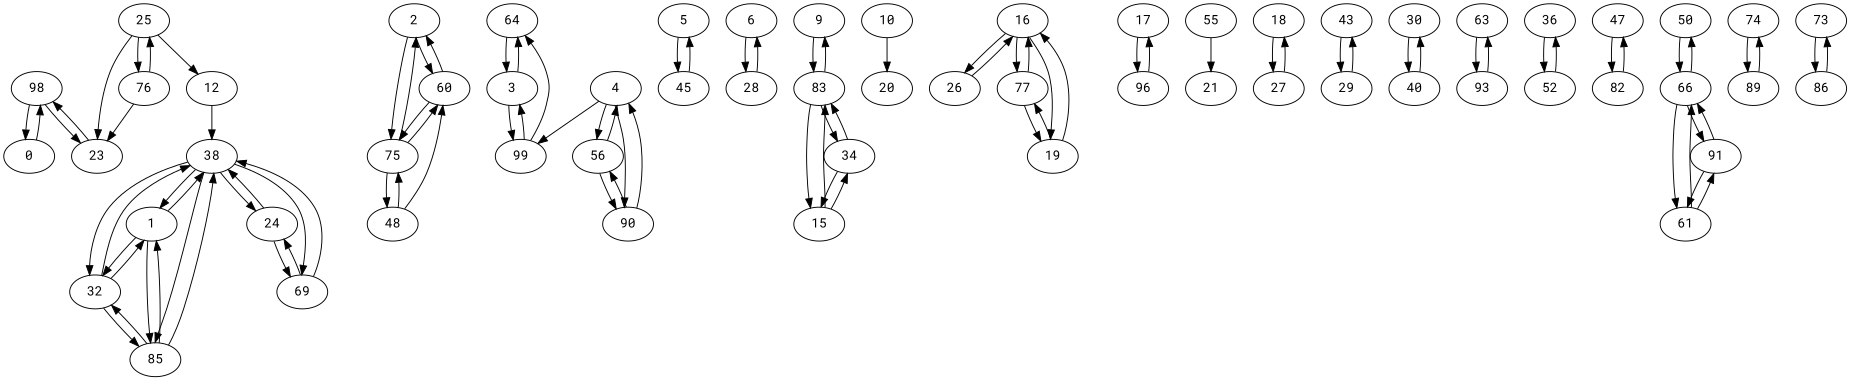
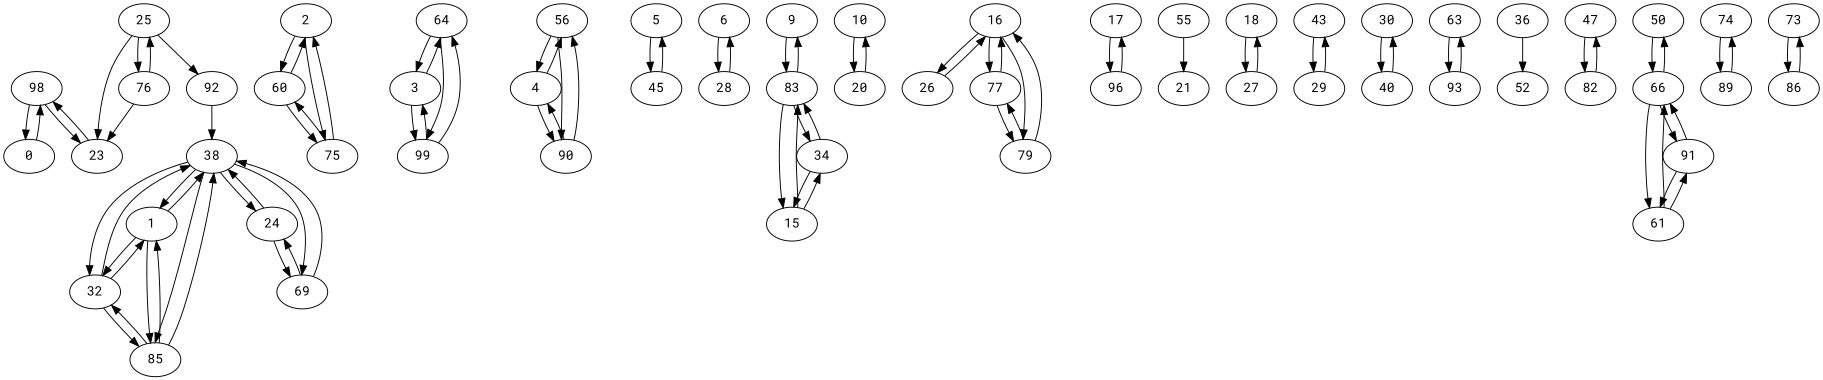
none -> (866, 59)
(1556, 59) -> none
(212, 89) -> (212, 89)
(572, 120) -> (443, 85)
(1053, 156) -> (1025, 156)
(393, 224) -> none
